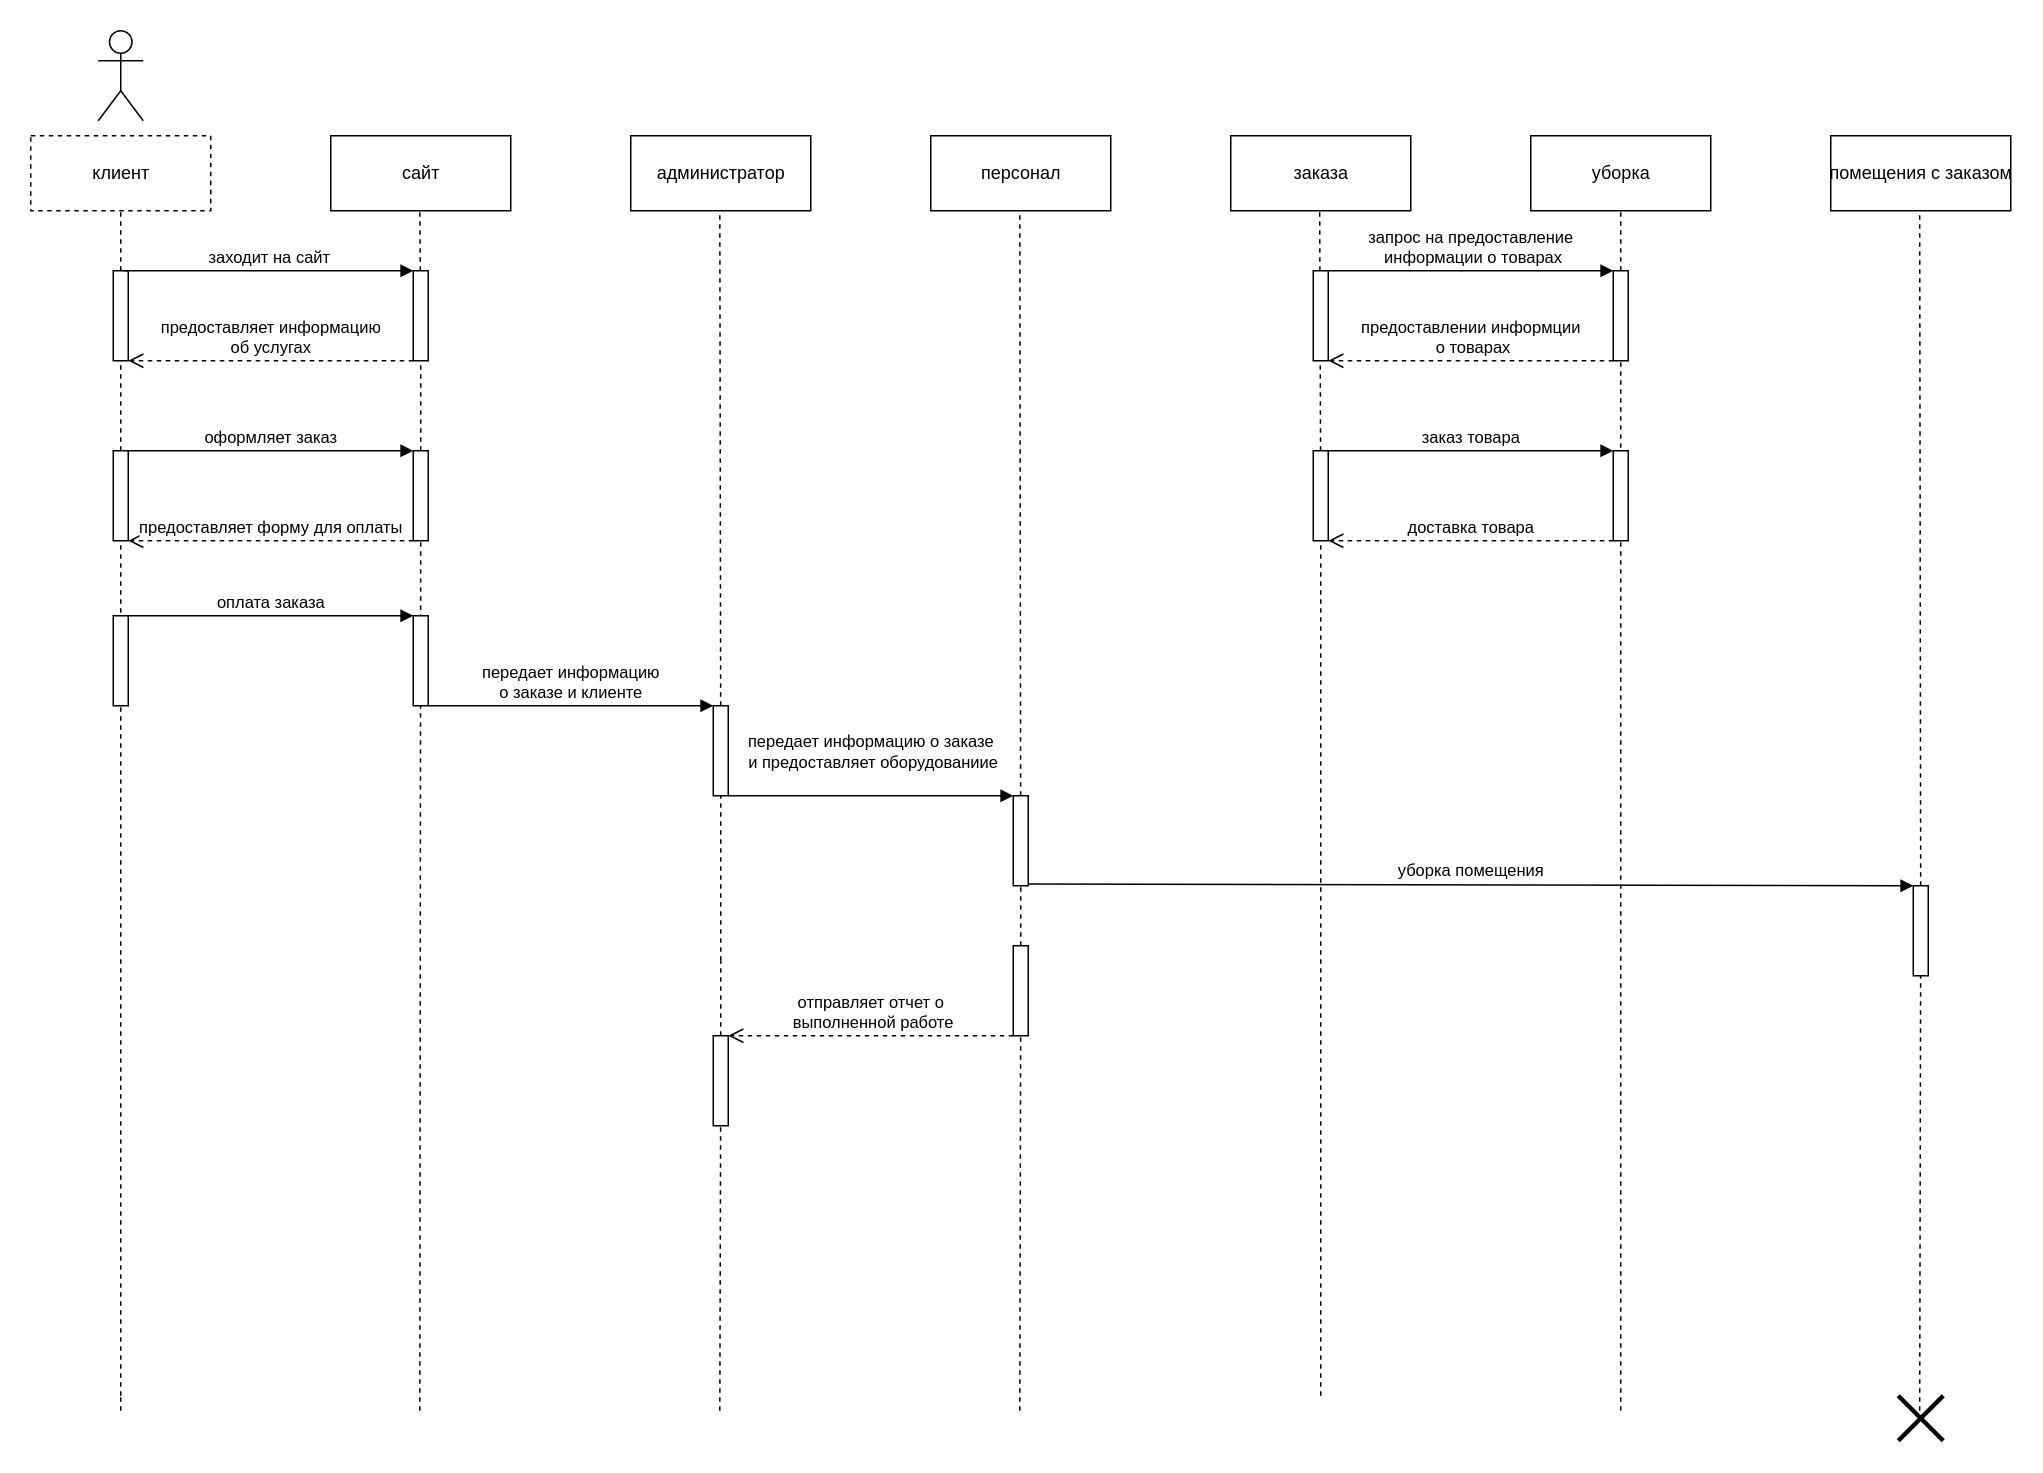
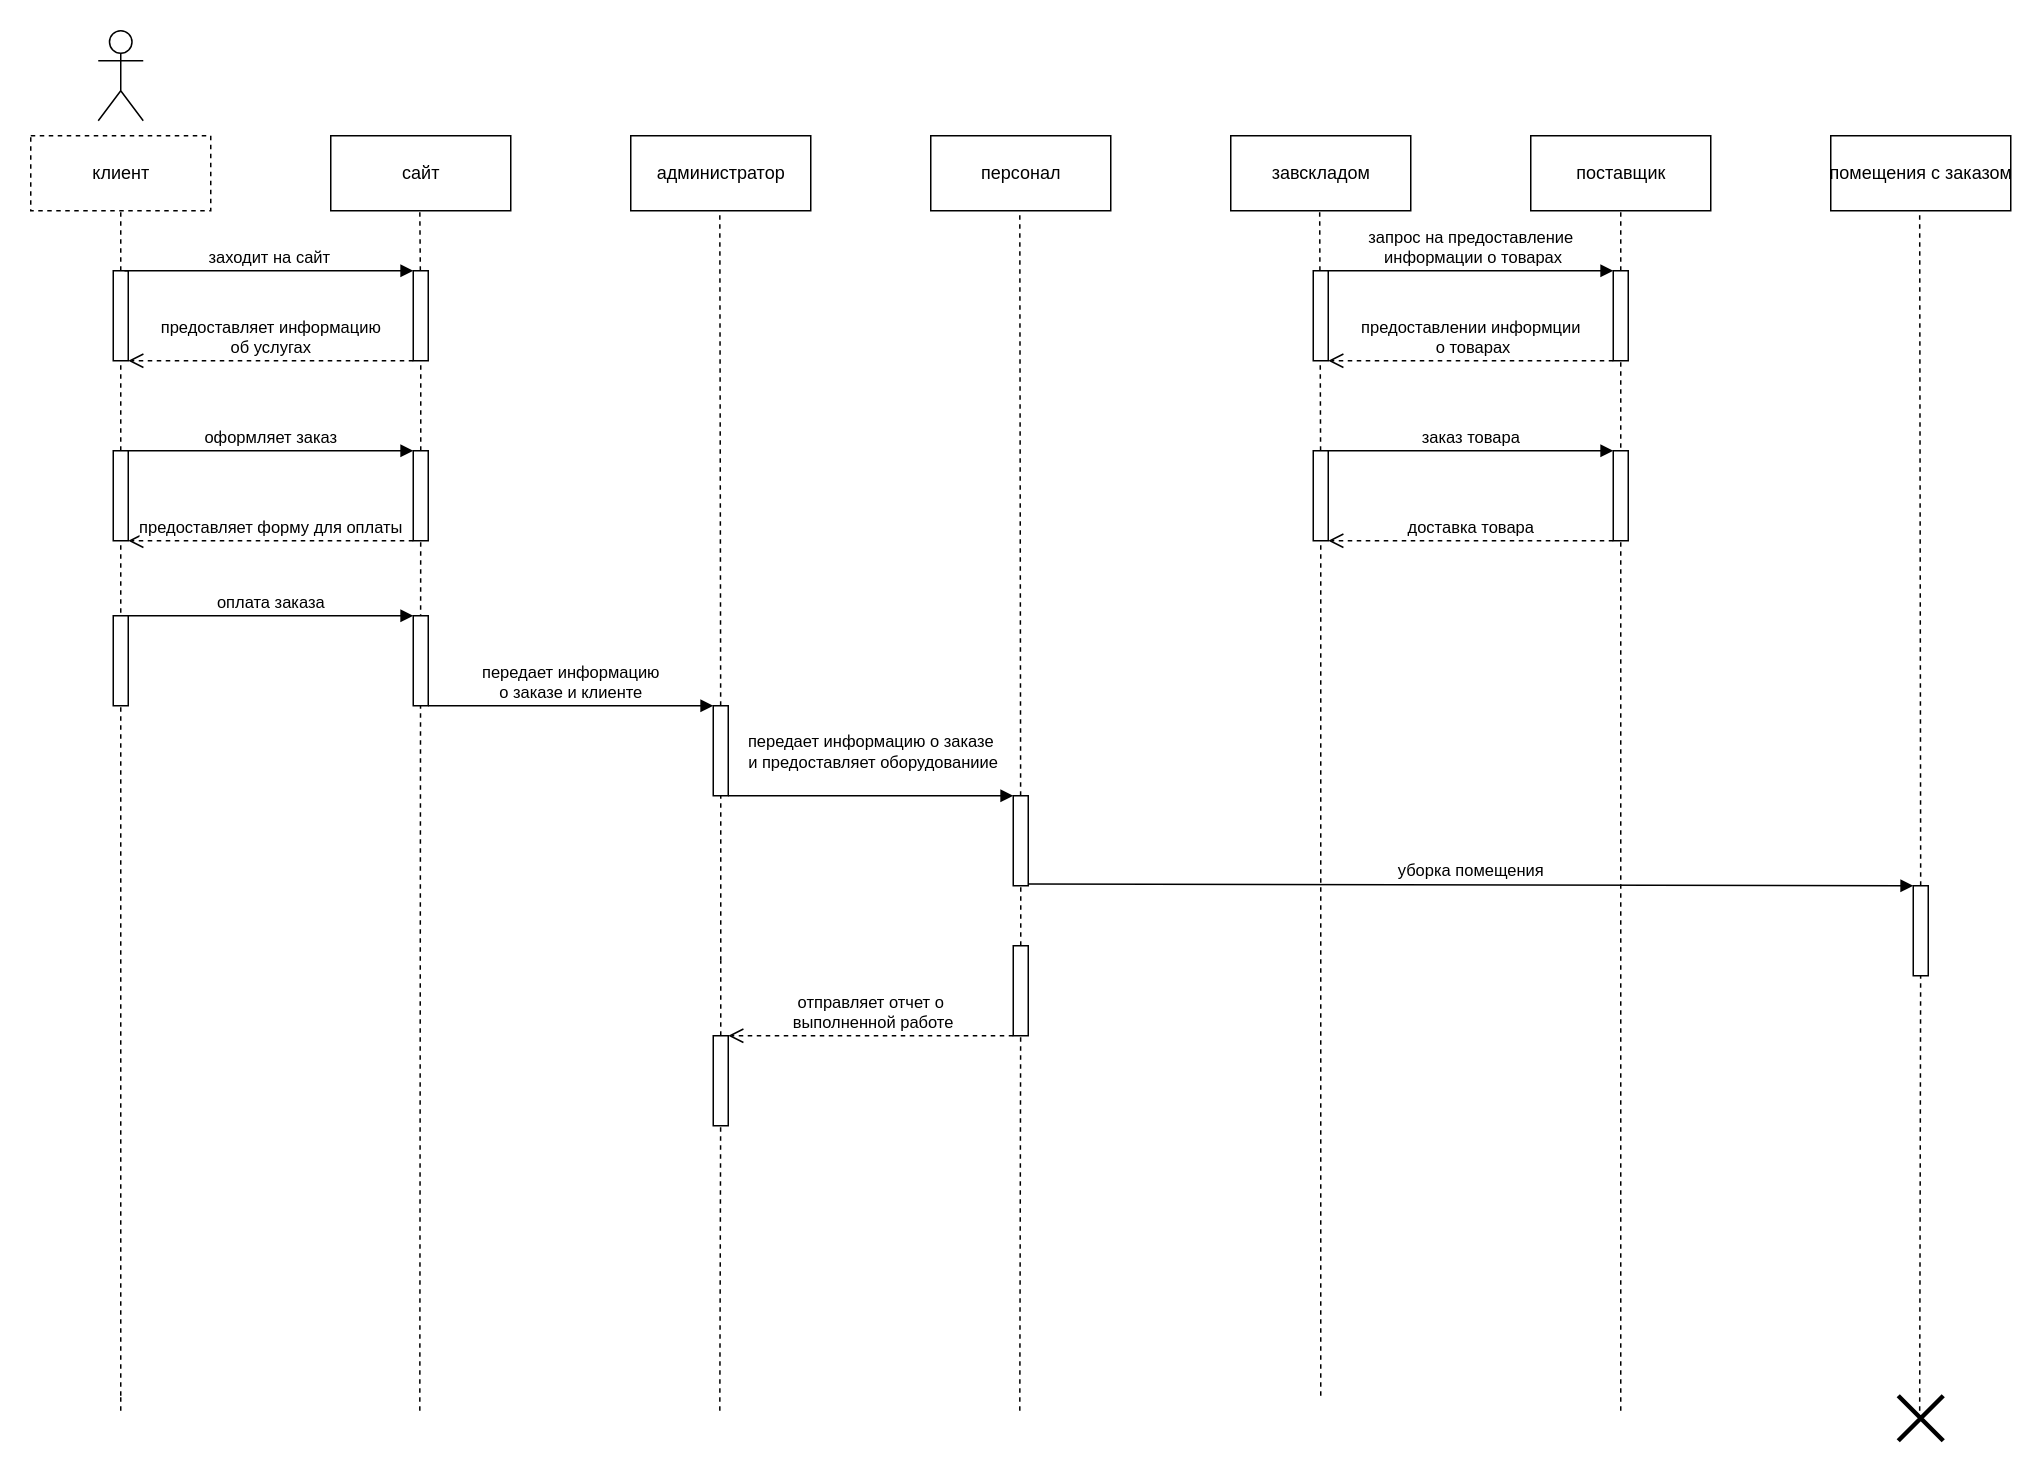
(1322, 173) -> (1322, 173)
(1622, 173) -> (1622, 173)
